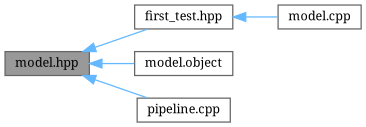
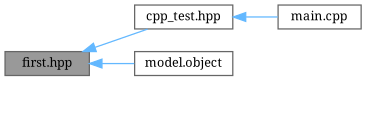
(184, 17) -> (184, 17)
(320, 17) -> (320, 17)
(47, 64) -> (47, 64)
(184, 110) -> none
